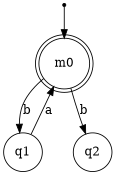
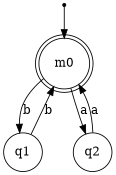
(49, 111) -> (49, 111)
(84, 111) -> (84, 111)
none -> (90, 112)
